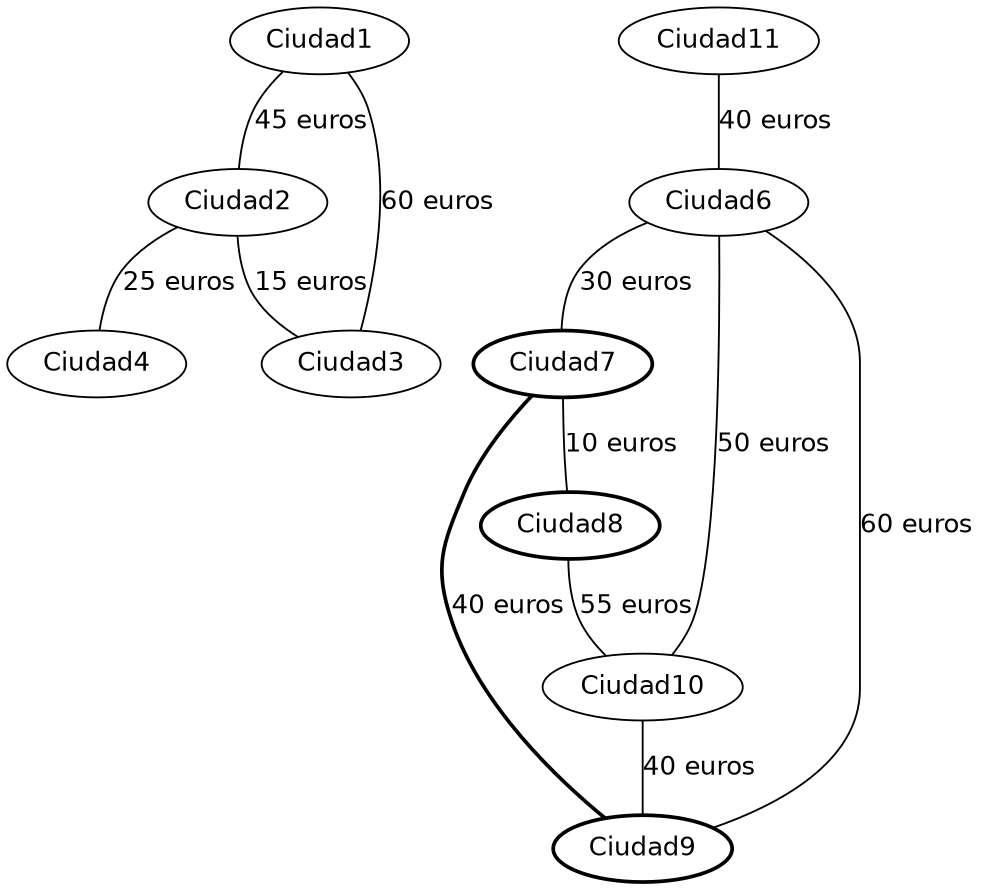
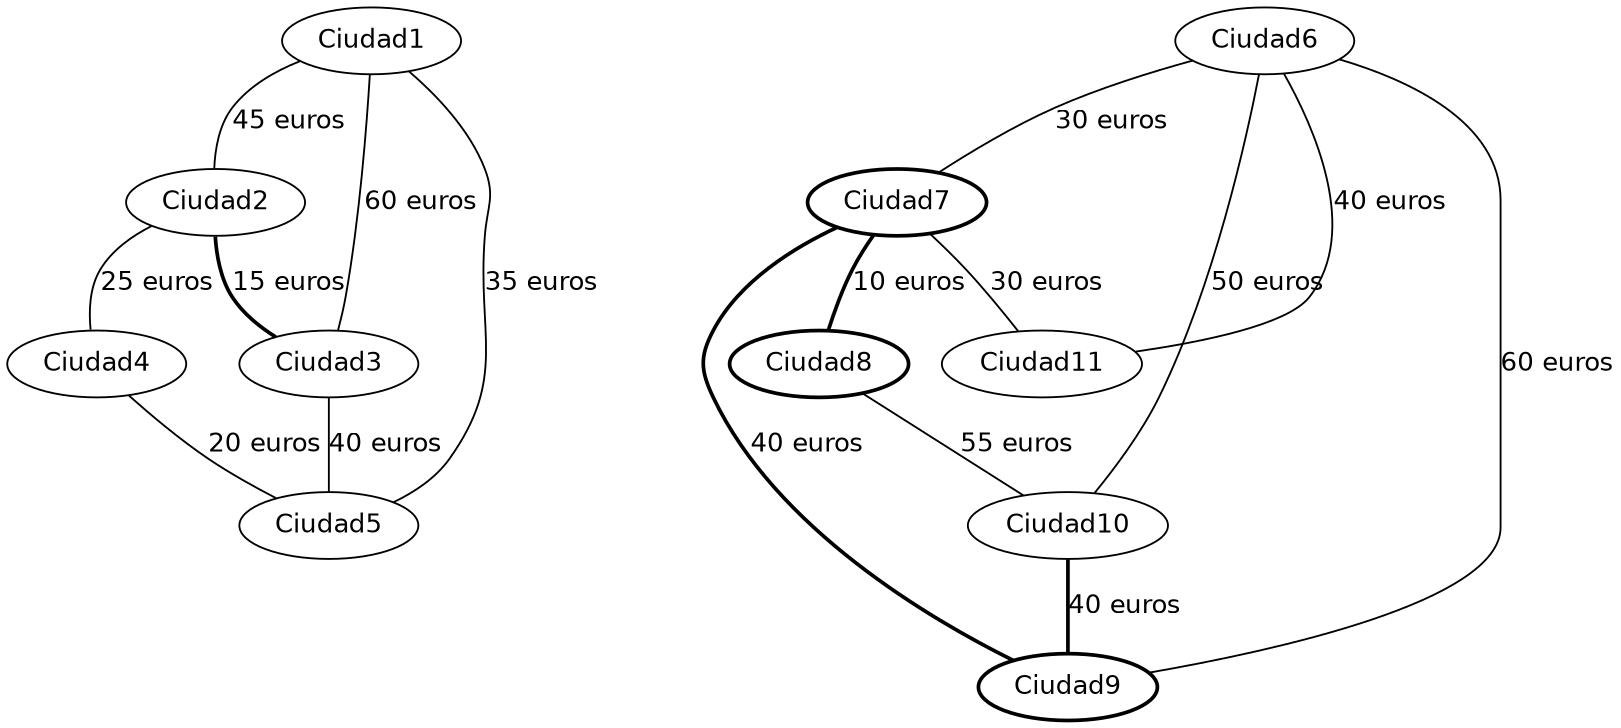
none -> (976, 281)
(254, 295) -> (231, 295)
(564, 445) -> (847, 281)
none -> (329, 526)
(643, 768) -> (1068, 606)
